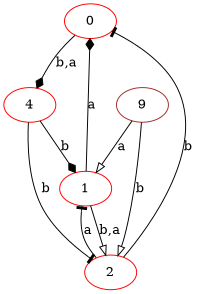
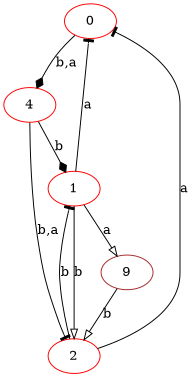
(88, 111) -> (82, 108)
(117, 143) -> (98, 227)
(189, 147) -> (184, 189)
(46, 189) -> (48, 231)
(88, 231) -> (65, 272)
(110, 231) -> (79, 272)
